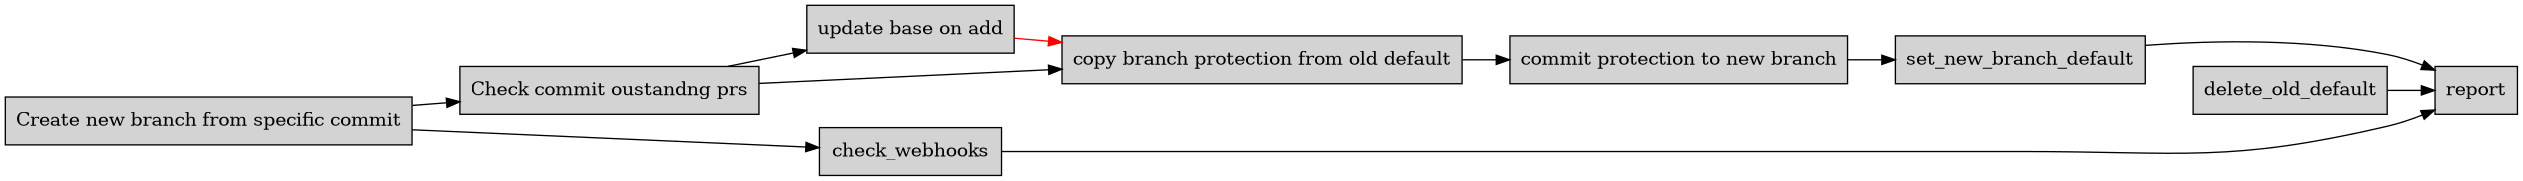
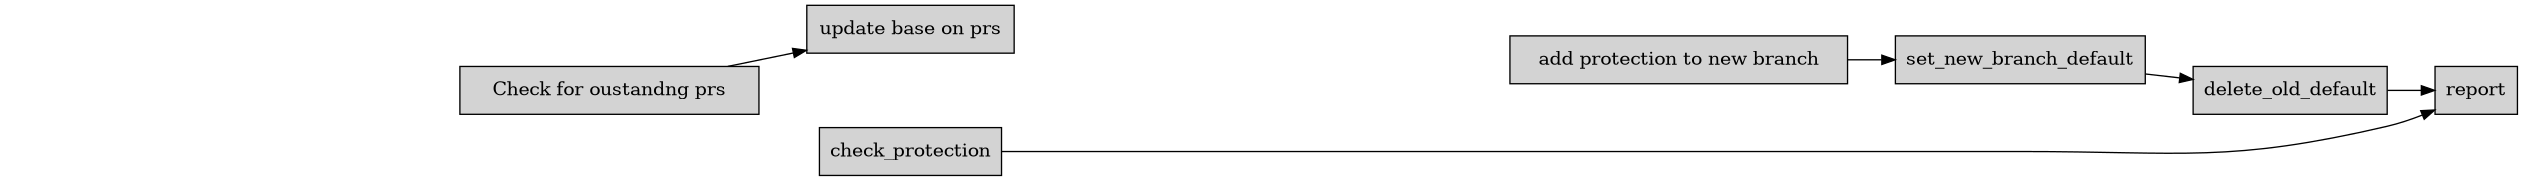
(910, 29) -> (910, 29)
(2285, 43) -> (2162, 76)
(1262, 60) -> none
(1679, 60) -> (1679, 60)
(609, 90) -> (609, 90)
(209, 121) -> none
(910, 152) -> (910, 152)
